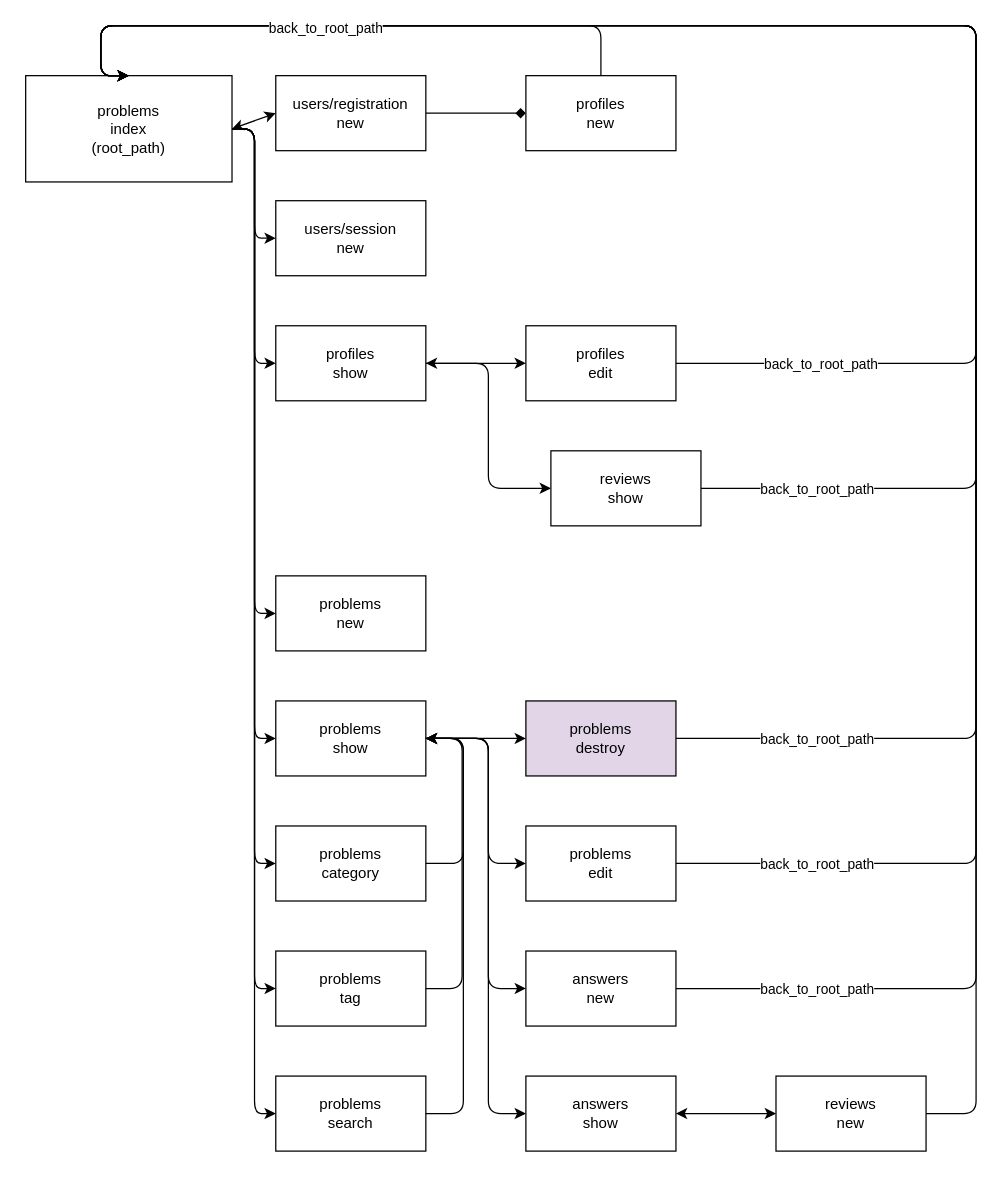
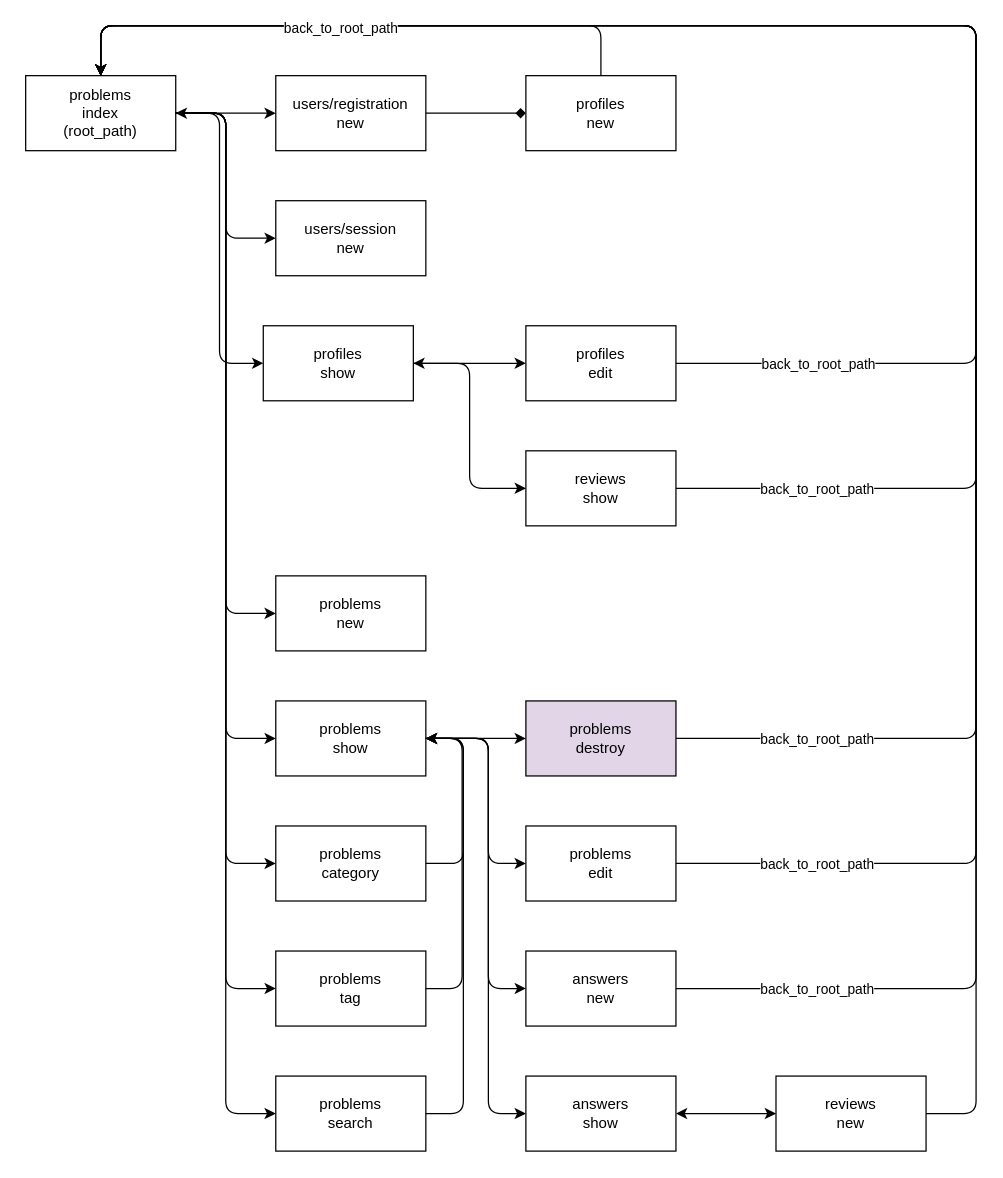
(129, 129) -> (101, 113)
(351, 363) -> (338, 363)
(626, 488) -> (601, 488)
